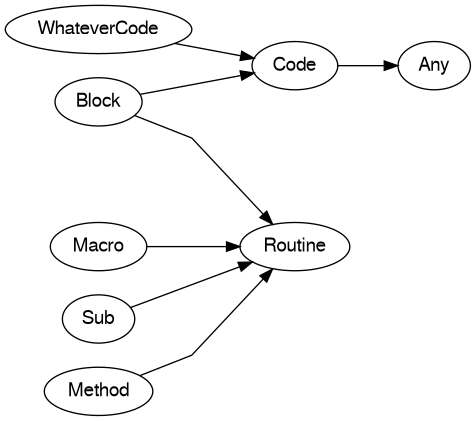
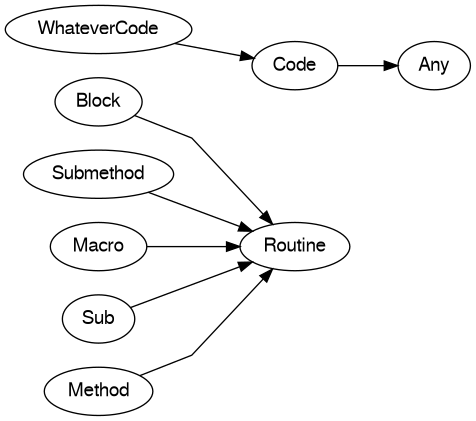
(190, 85) -> none
none -> (99, 174)
